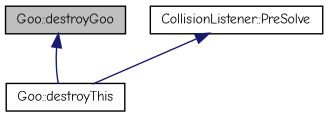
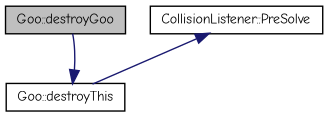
(56, 66) -> (75, 52)
